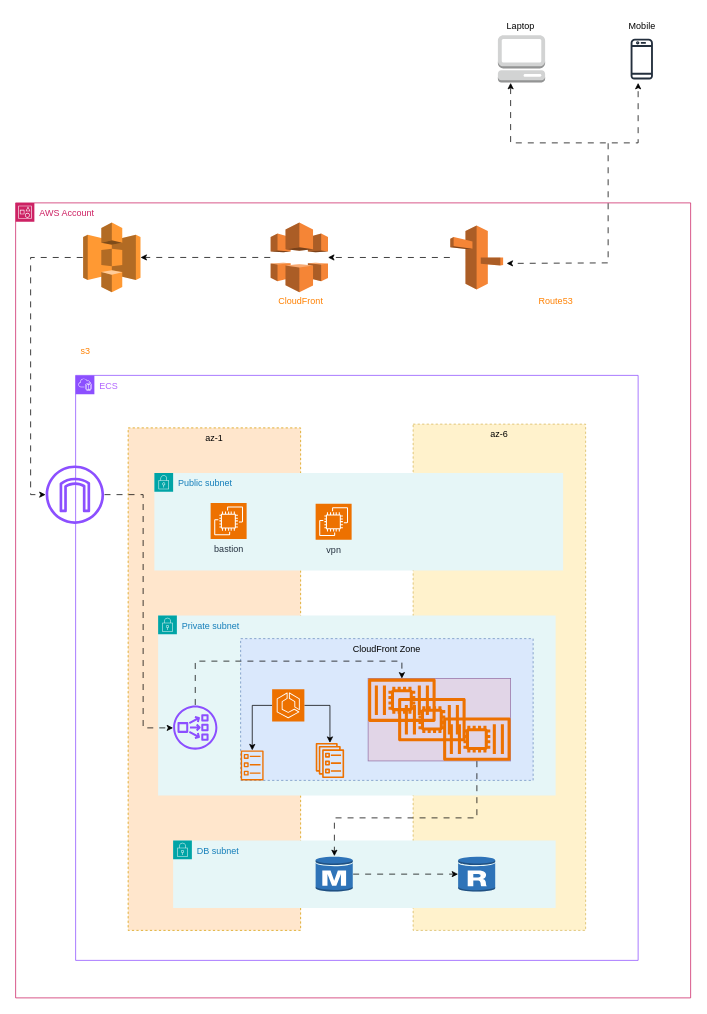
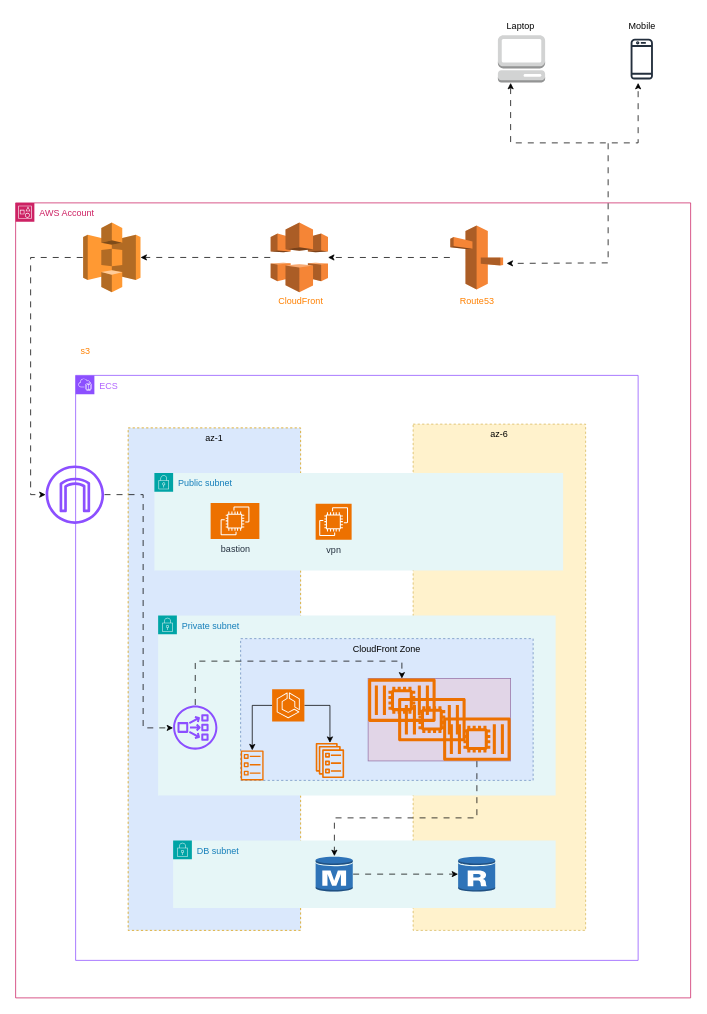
(555, 301) -> (477, 301)
(214, 439) -> (214, 439)
(228, 521) -> (235, 521)
